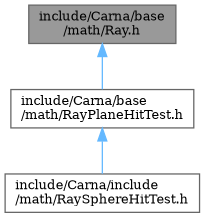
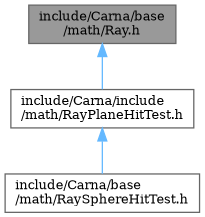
(102, 109) -> (102, 109)
(102, 193) -> (102, 193)
